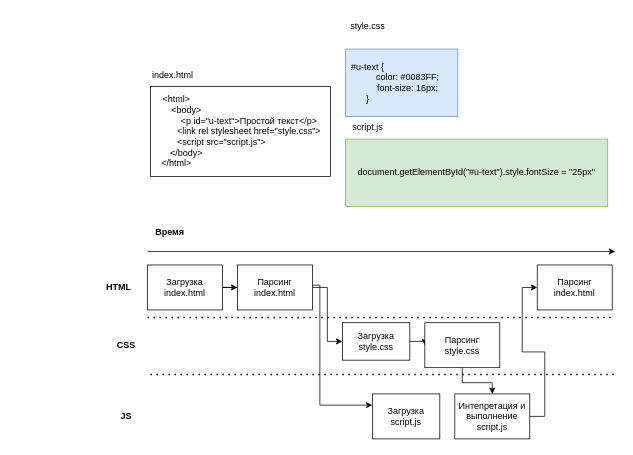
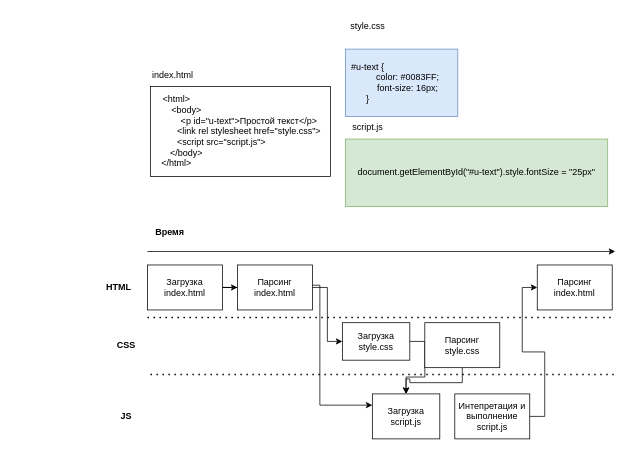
(423, 342) -> (425, 372)
(478, 383) -> (436, 383)
